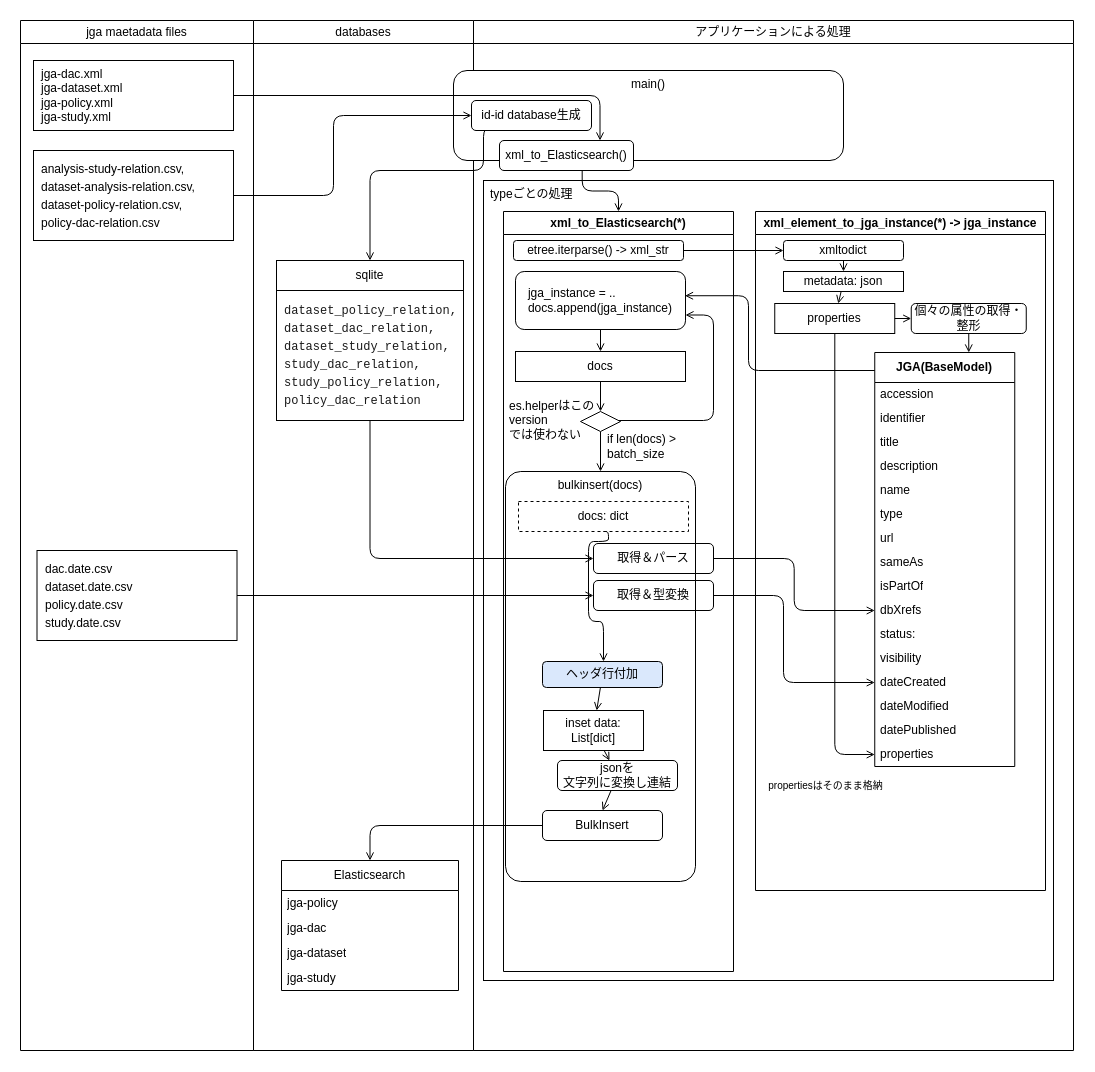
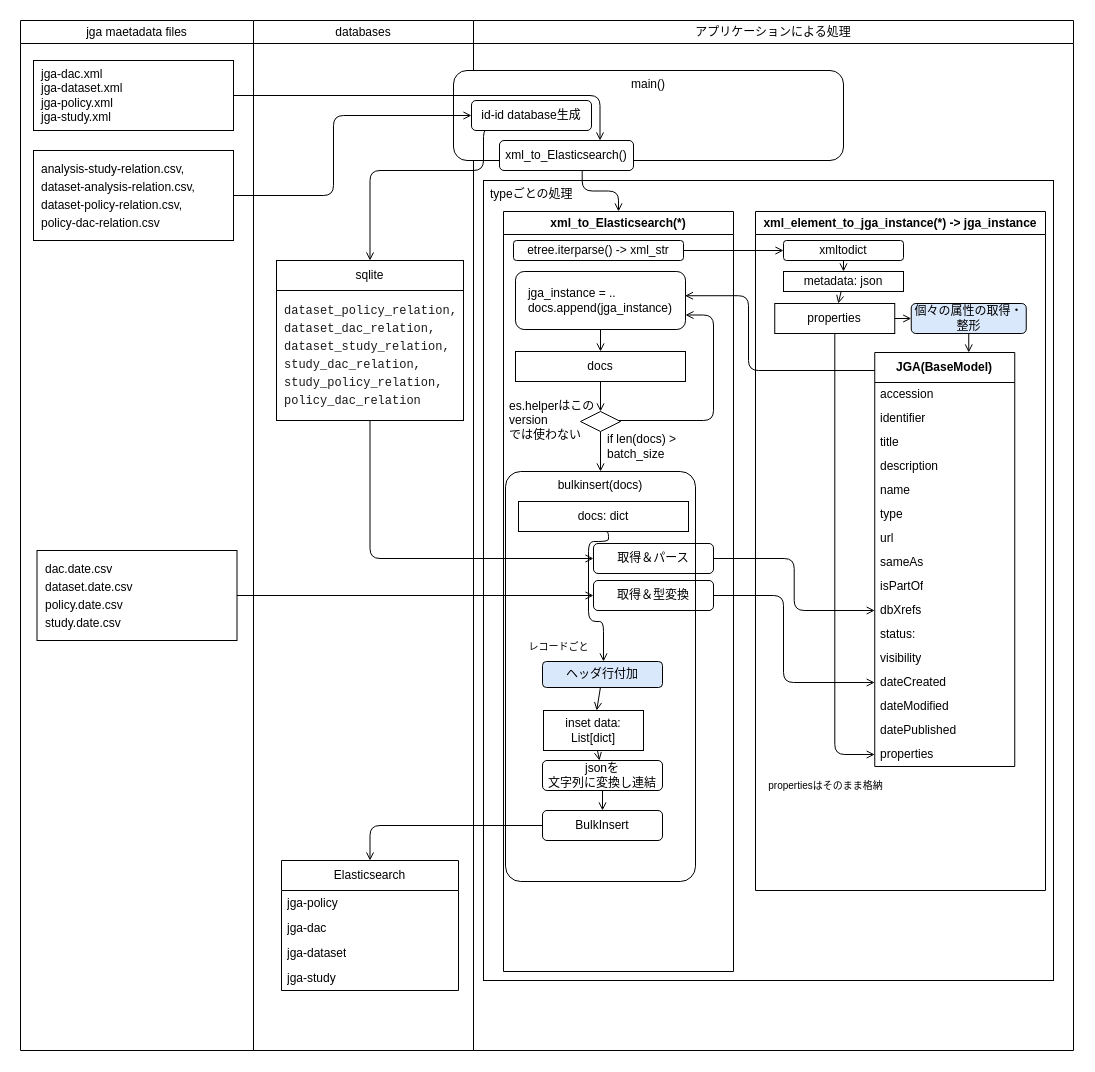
(969, 319) -> (969, 319)
(604, 517) -> (604, 517)
none -> (559, 647)
(618, 776) -> (603, 776)
